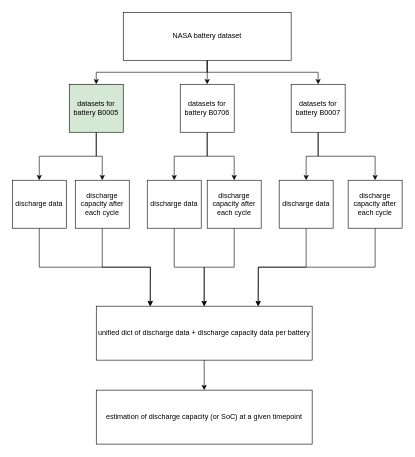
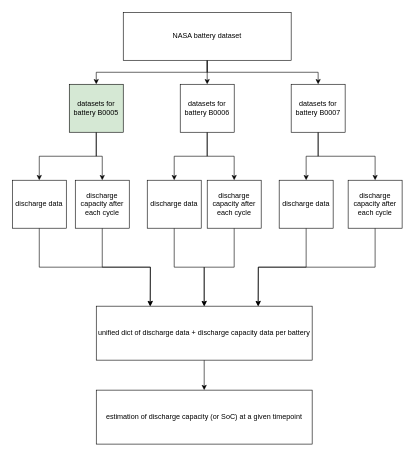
(207, 108) -> (207, 108)
